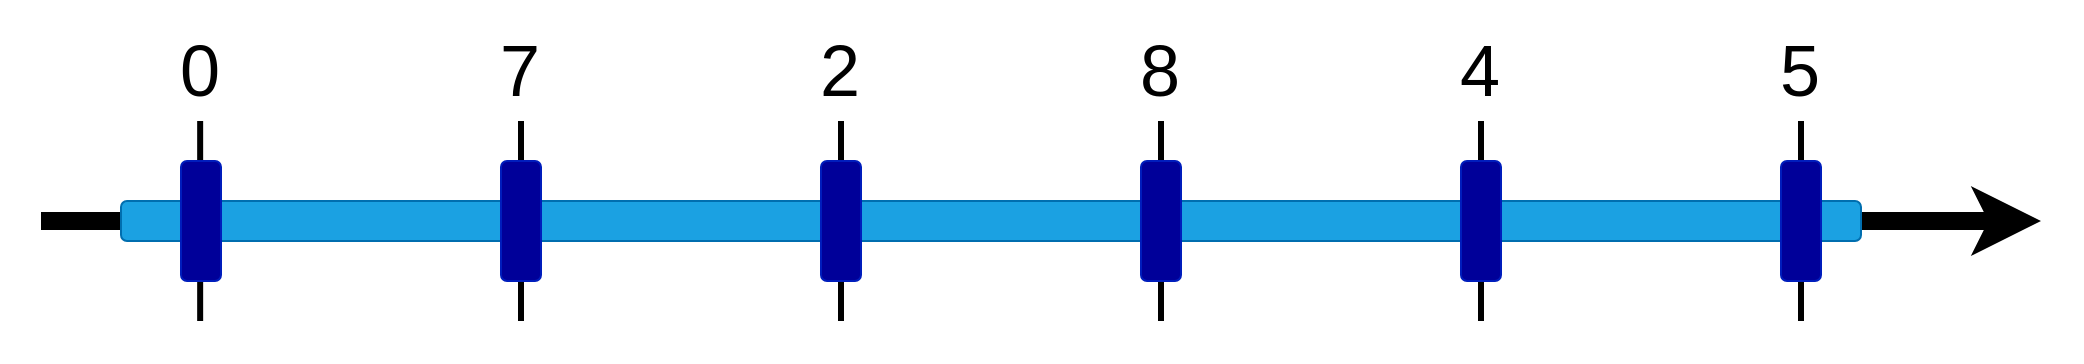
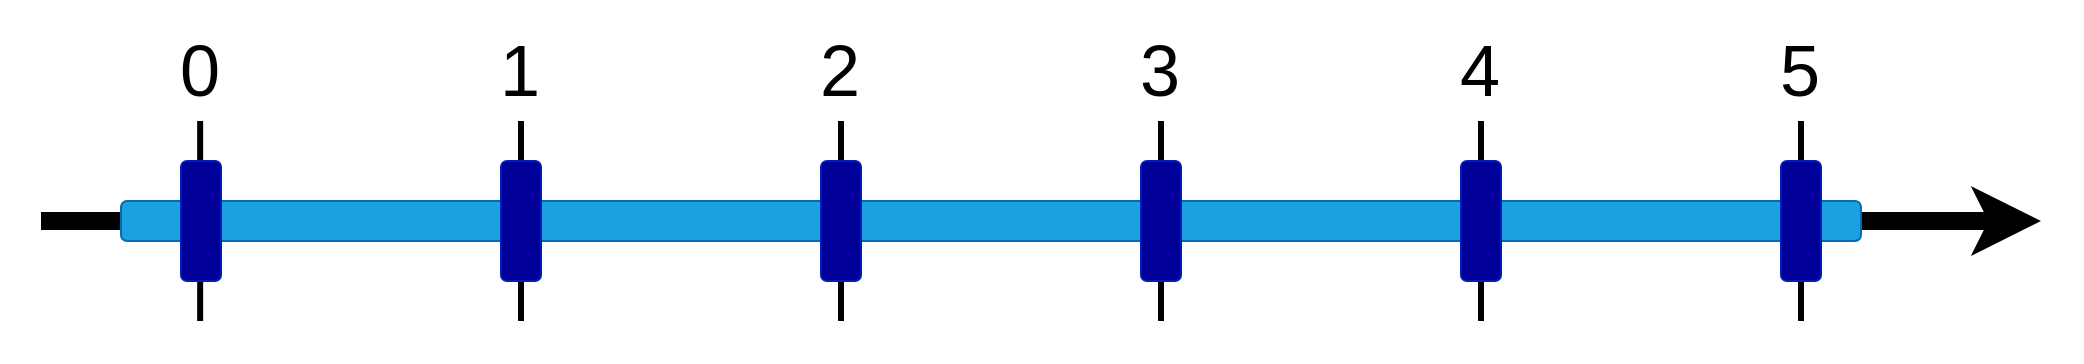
(521, 71) -> (521, 71)
(1161, 71) -> (1161, 71)
